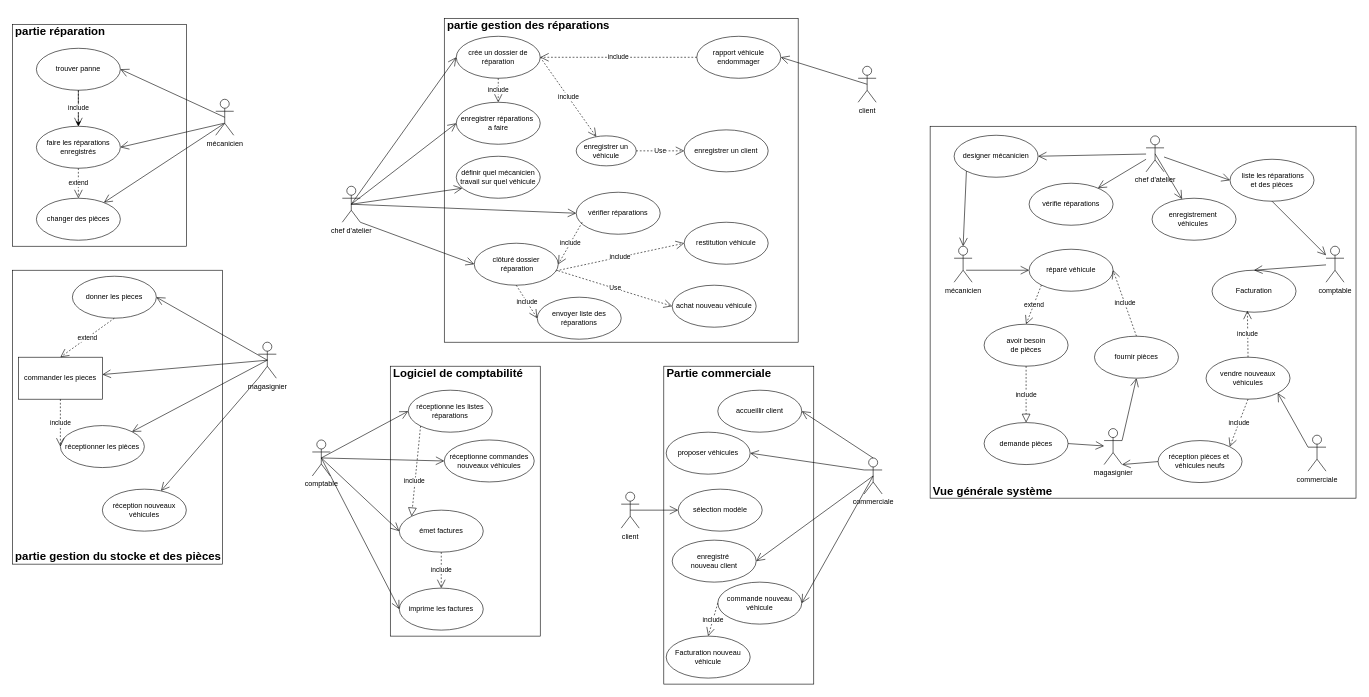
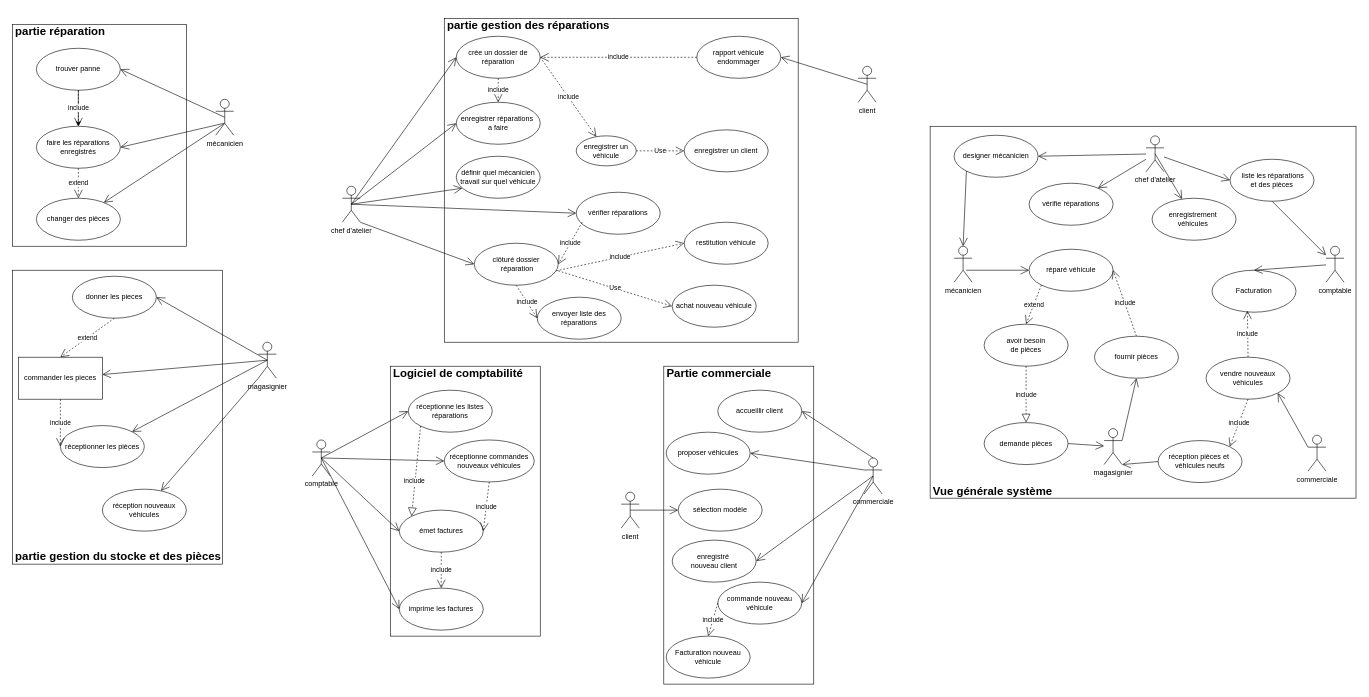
none -> (486, 507)
